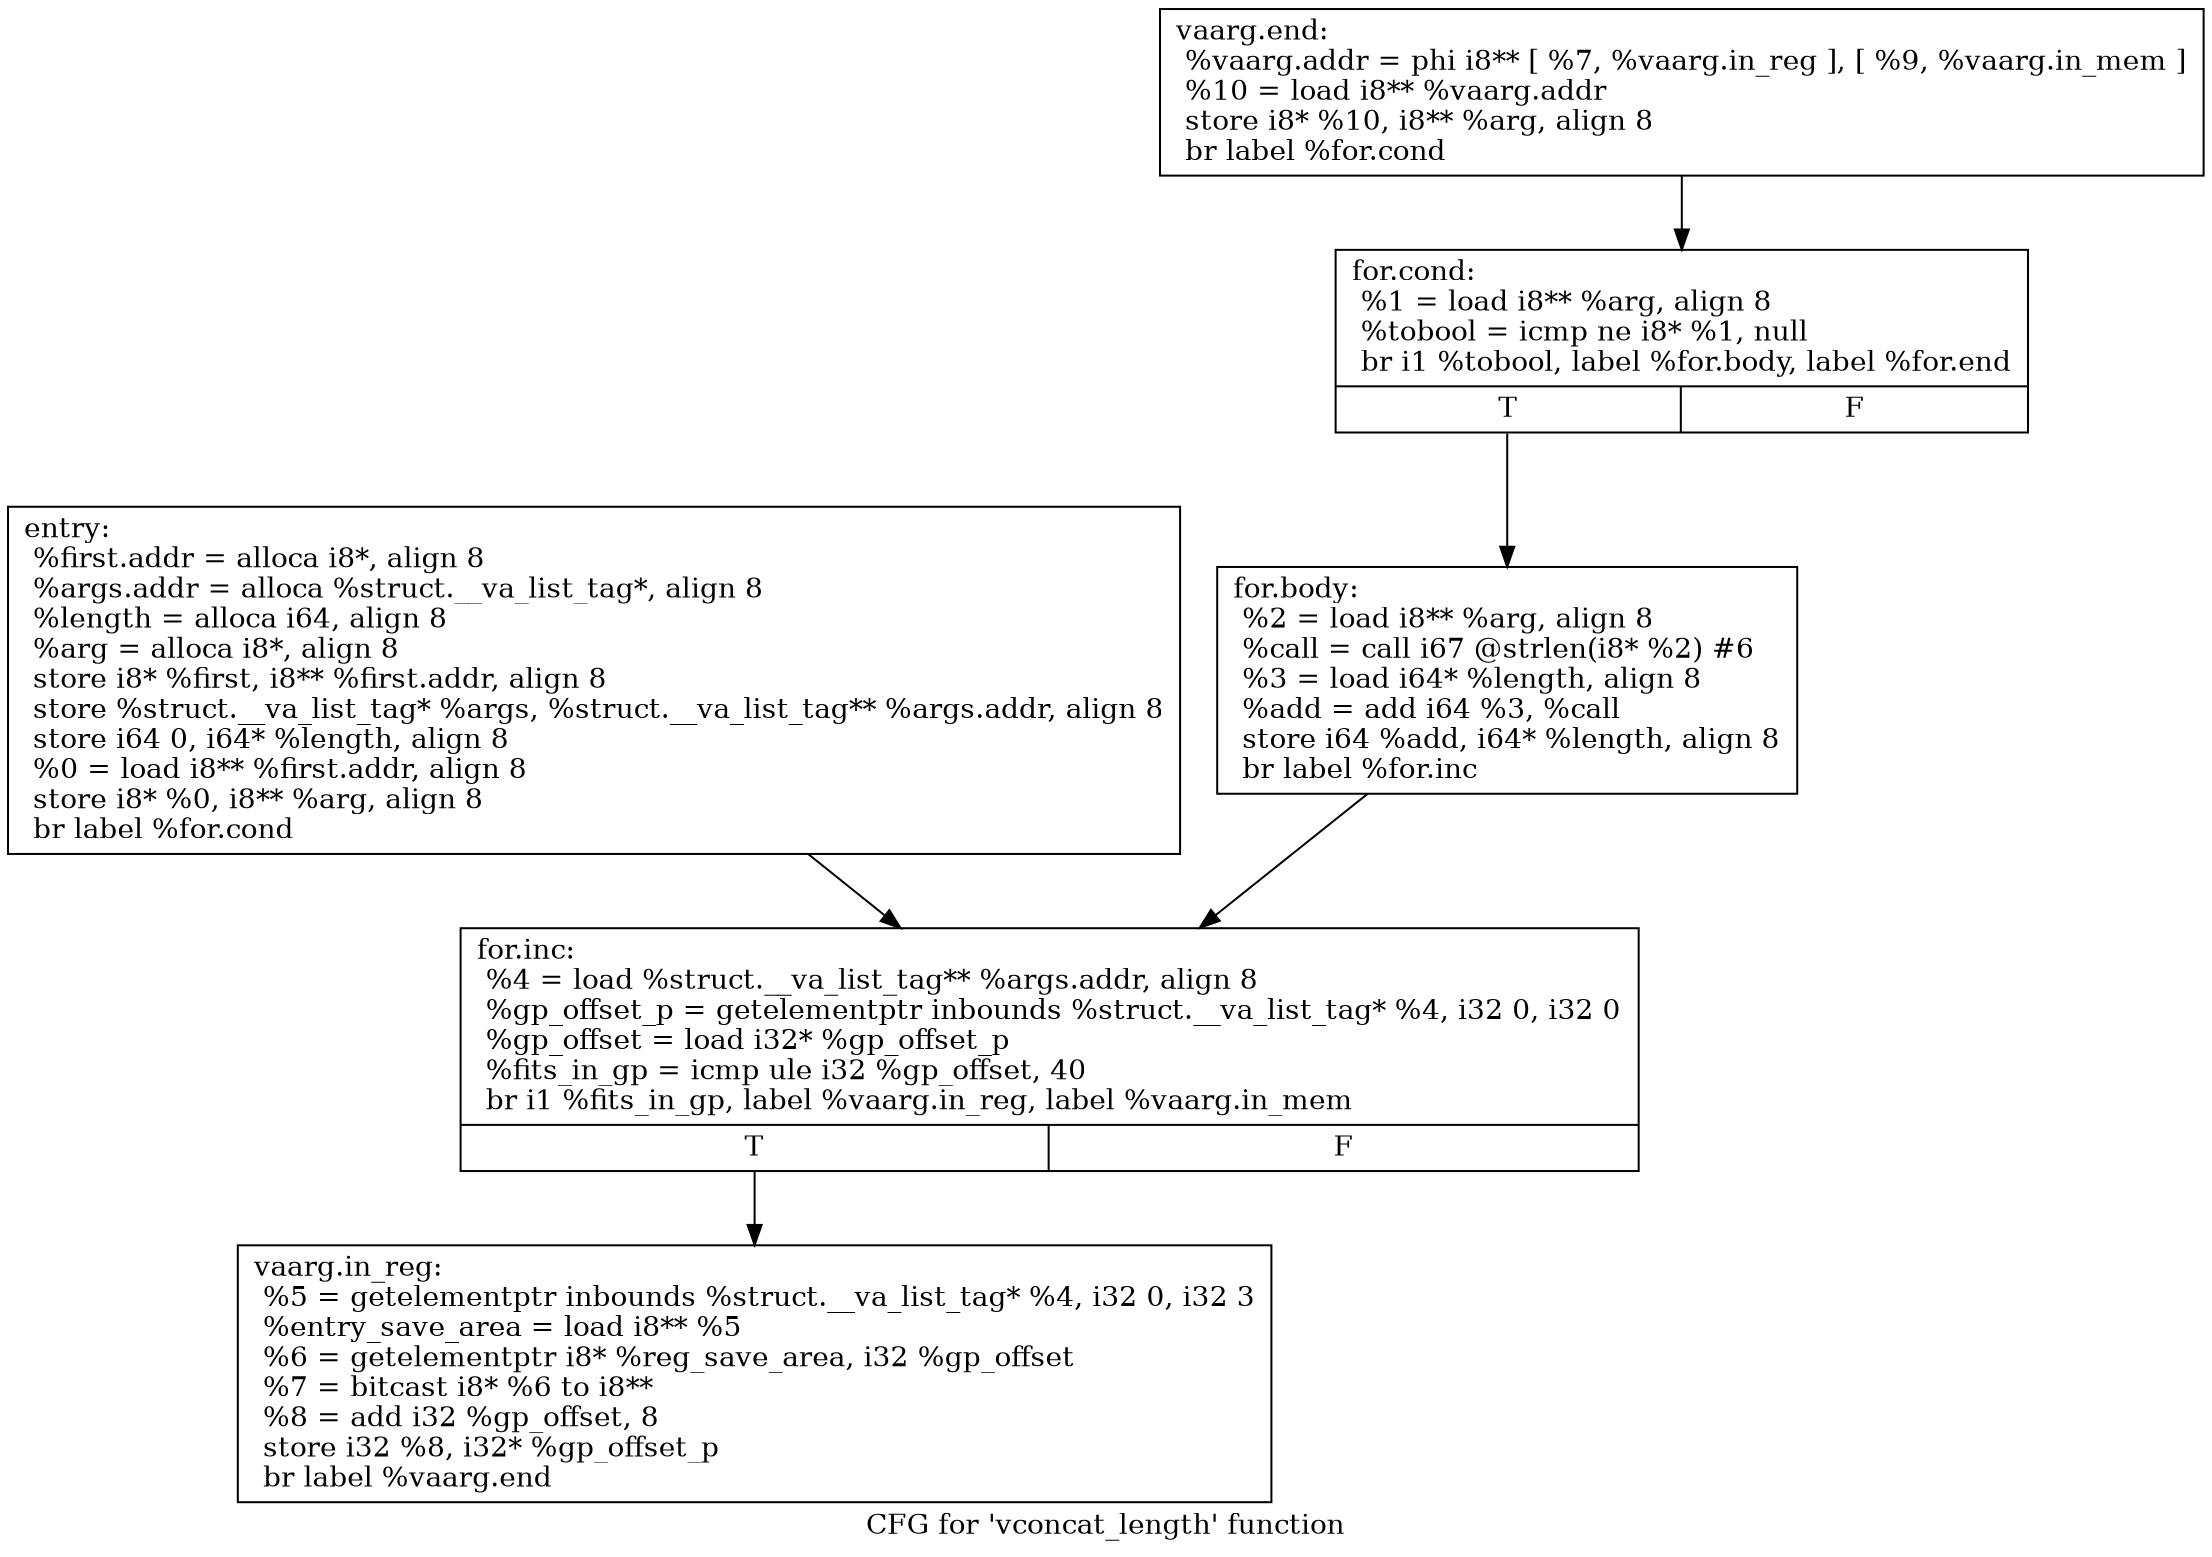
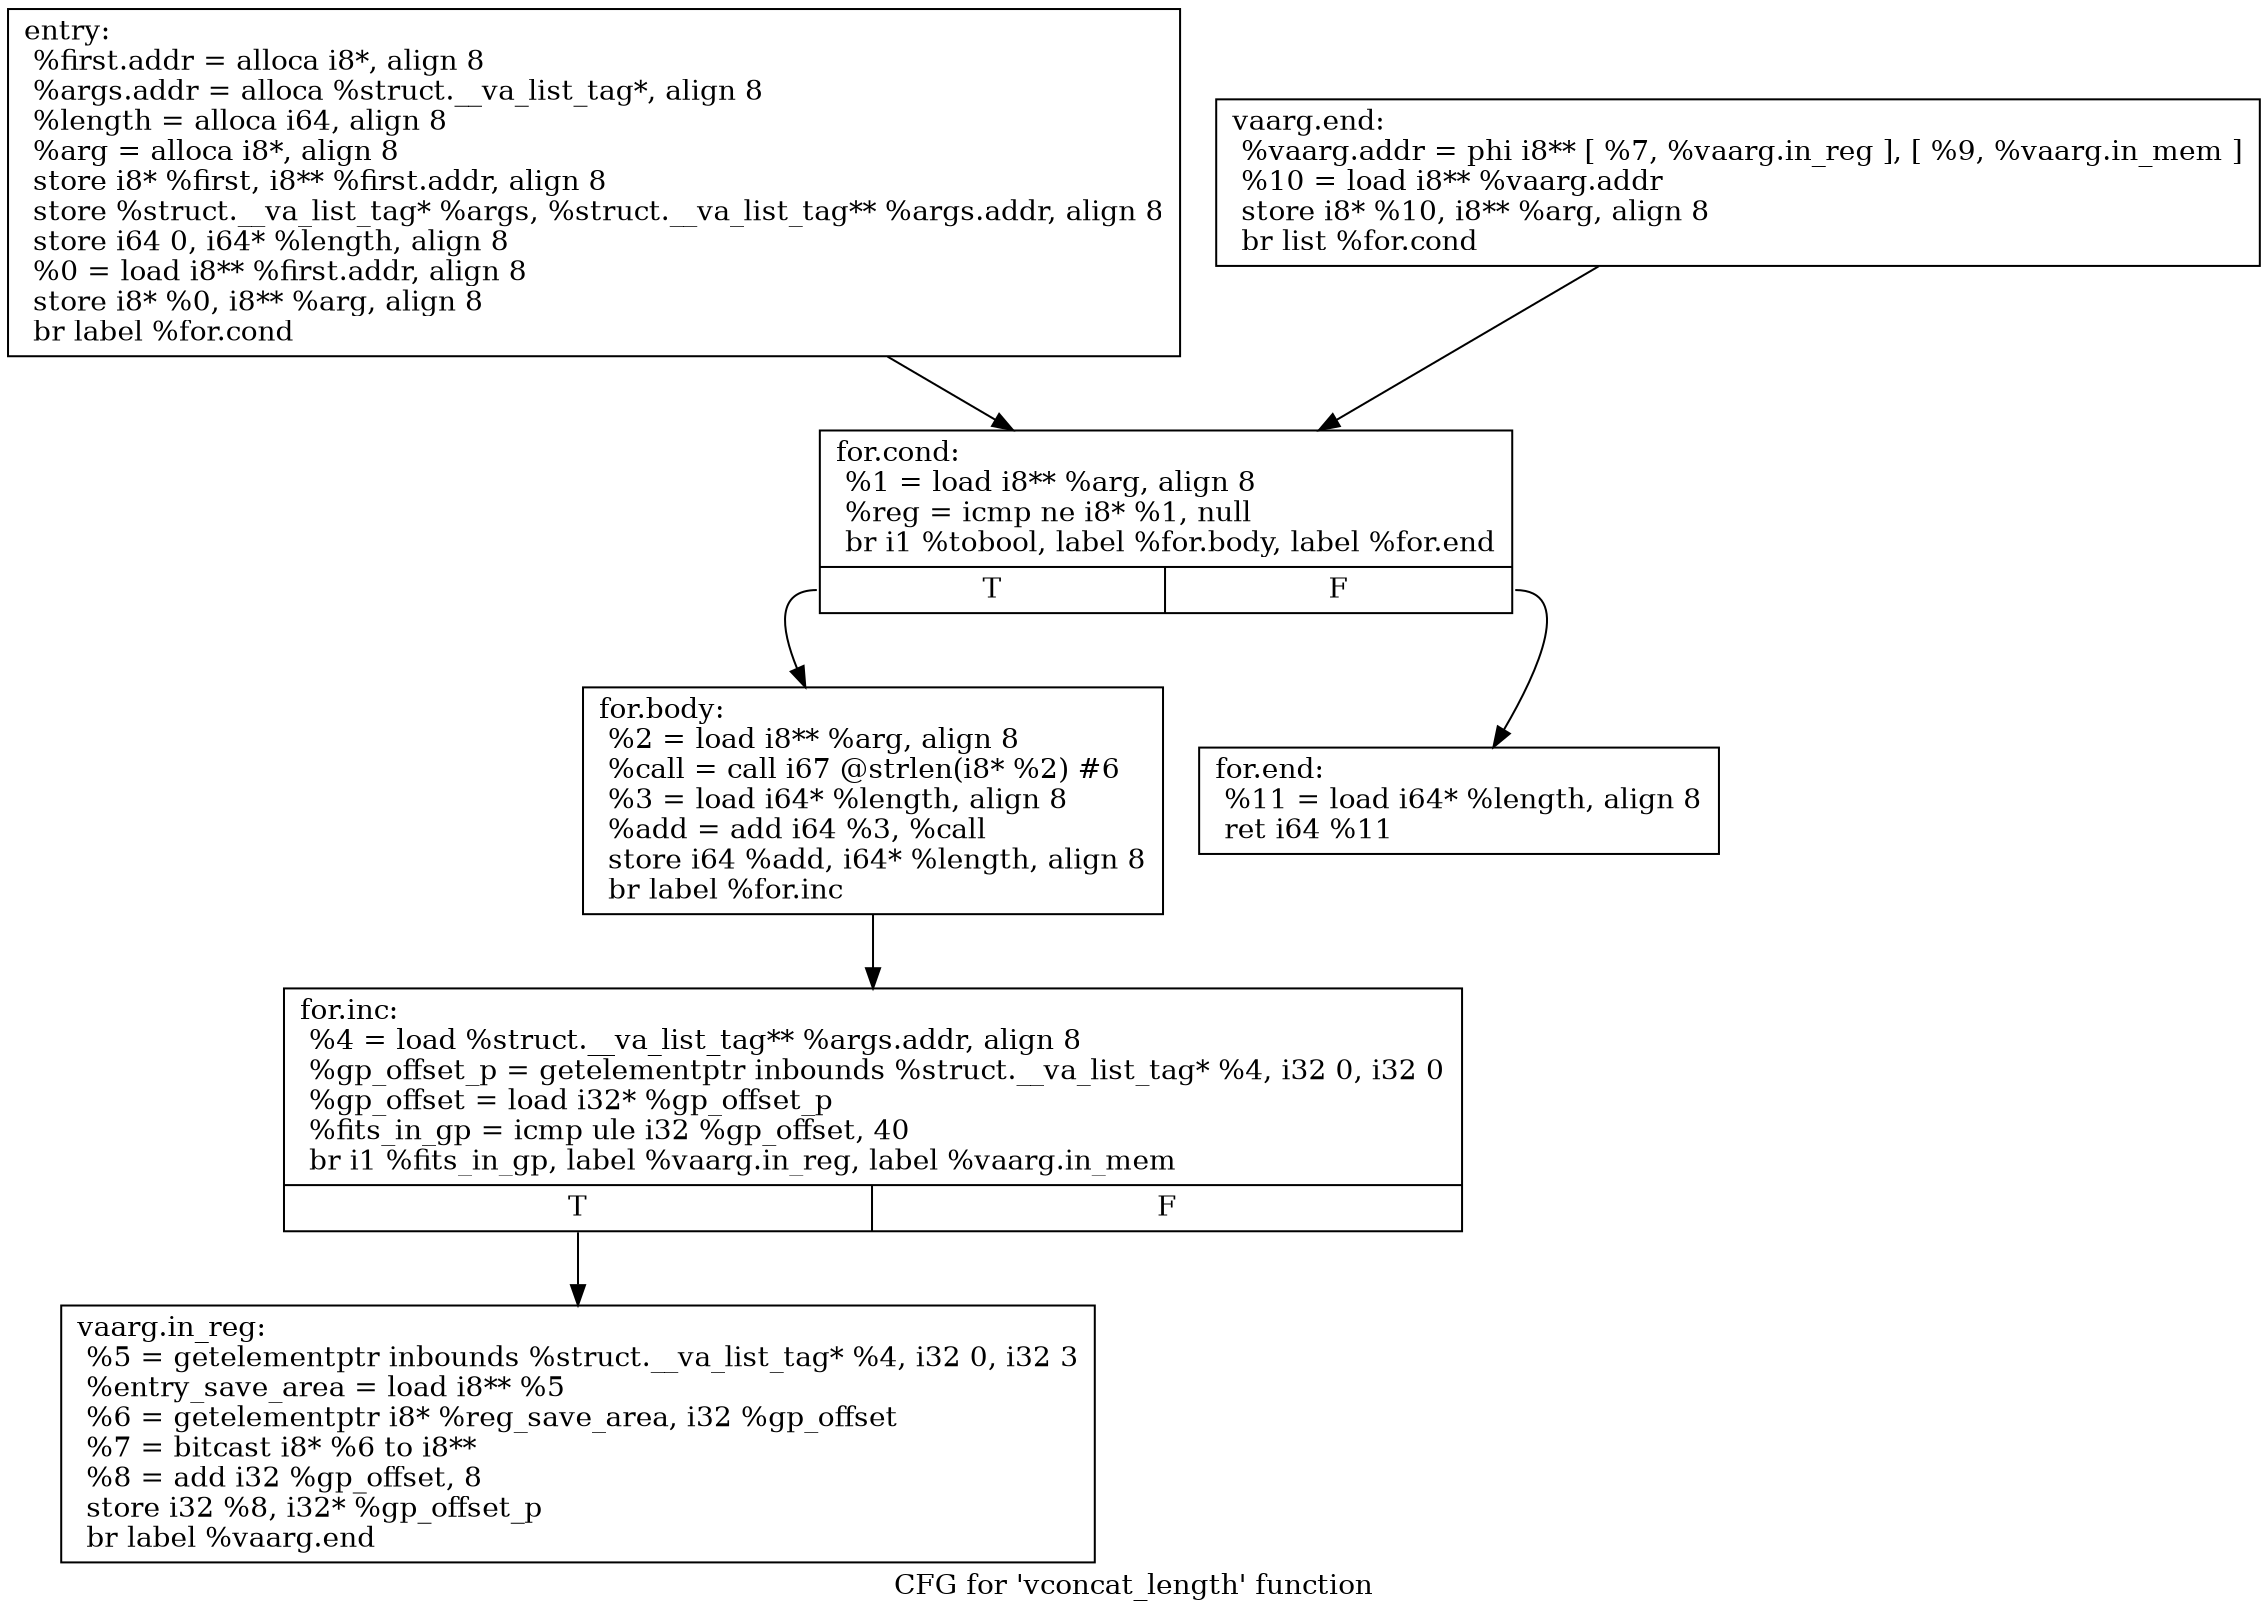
(1312, 152) -> (1356, 242)
(1580, 332) -> (1045, 513)
none -> (1459, 801)
(847, 885) -> (941, 388)
